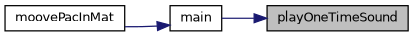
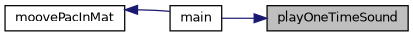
(141, 27) -> (154, 10)
